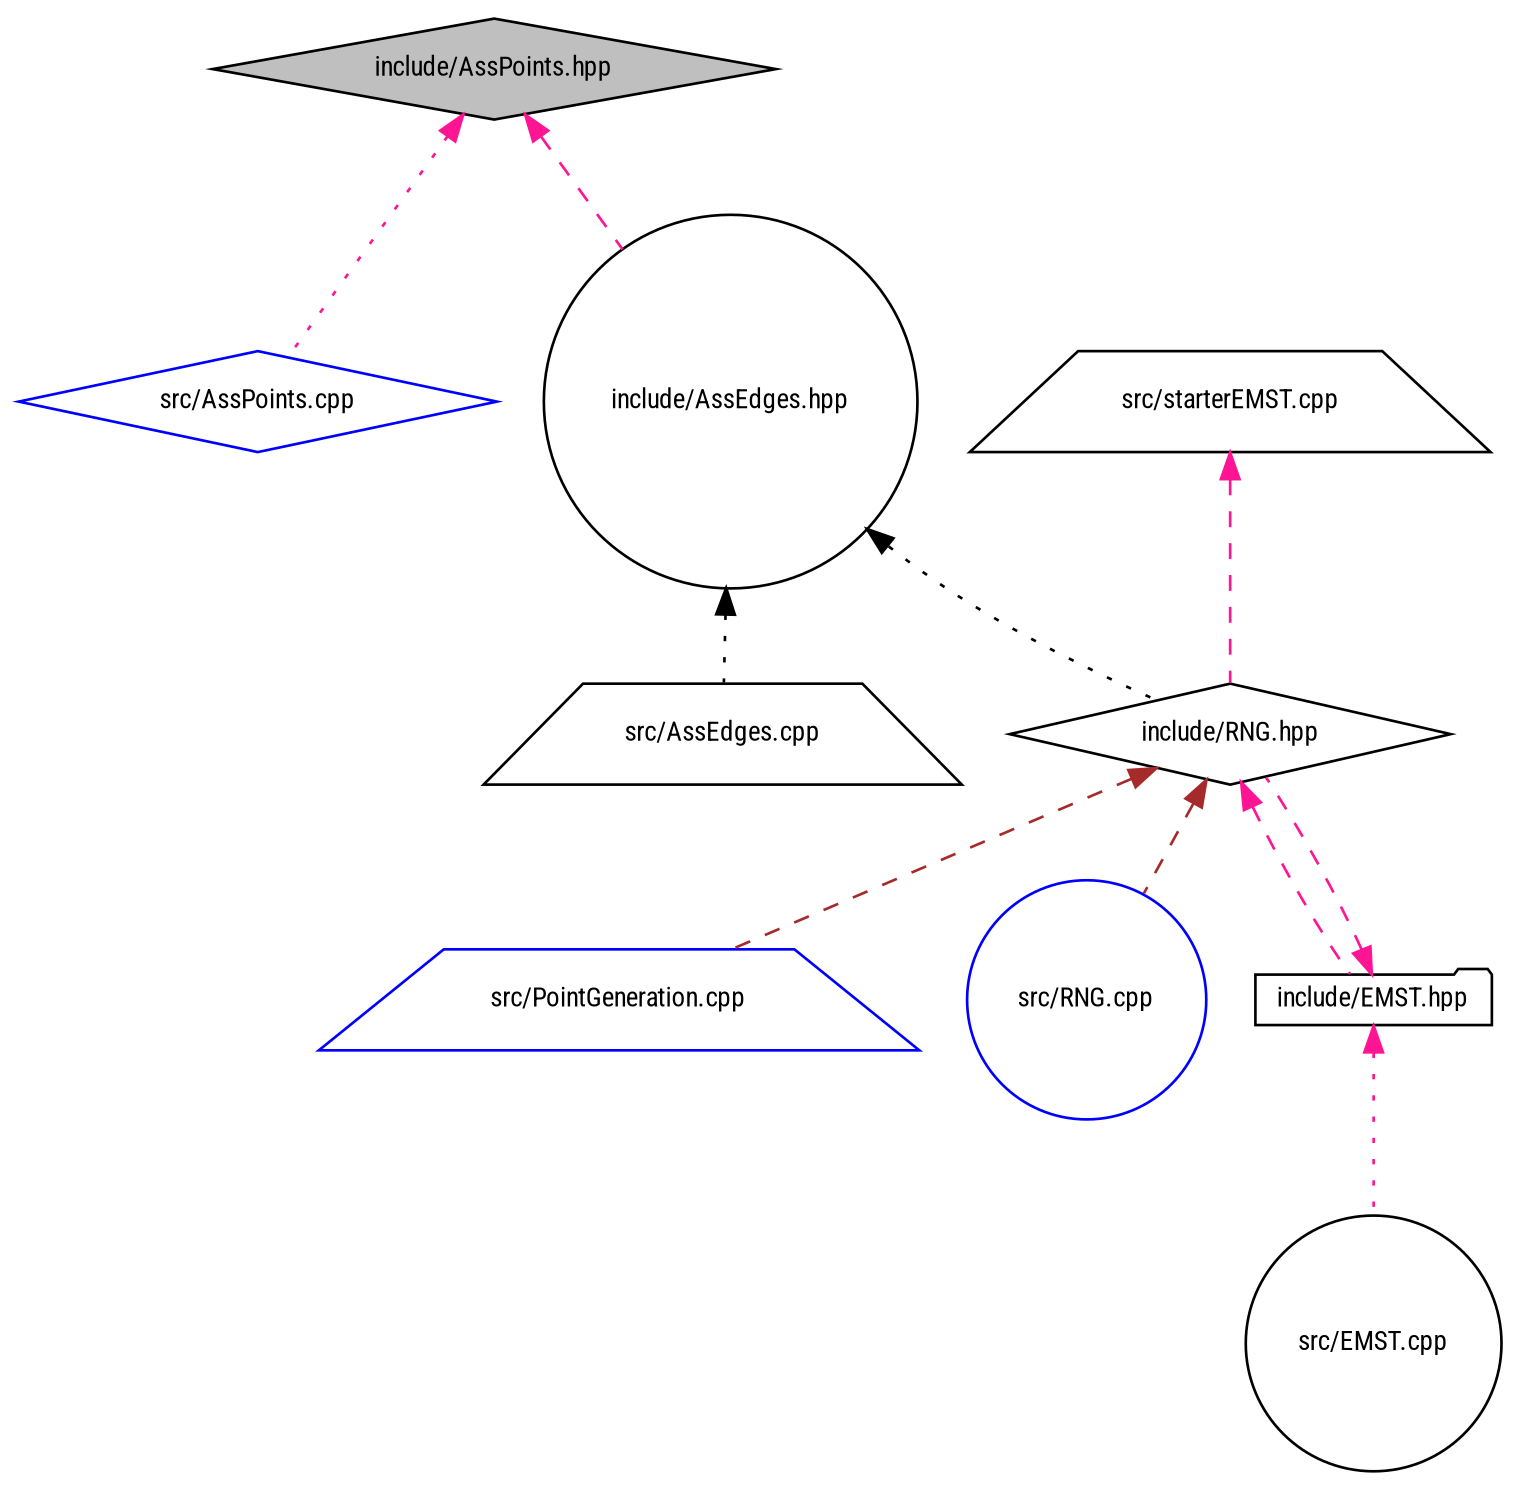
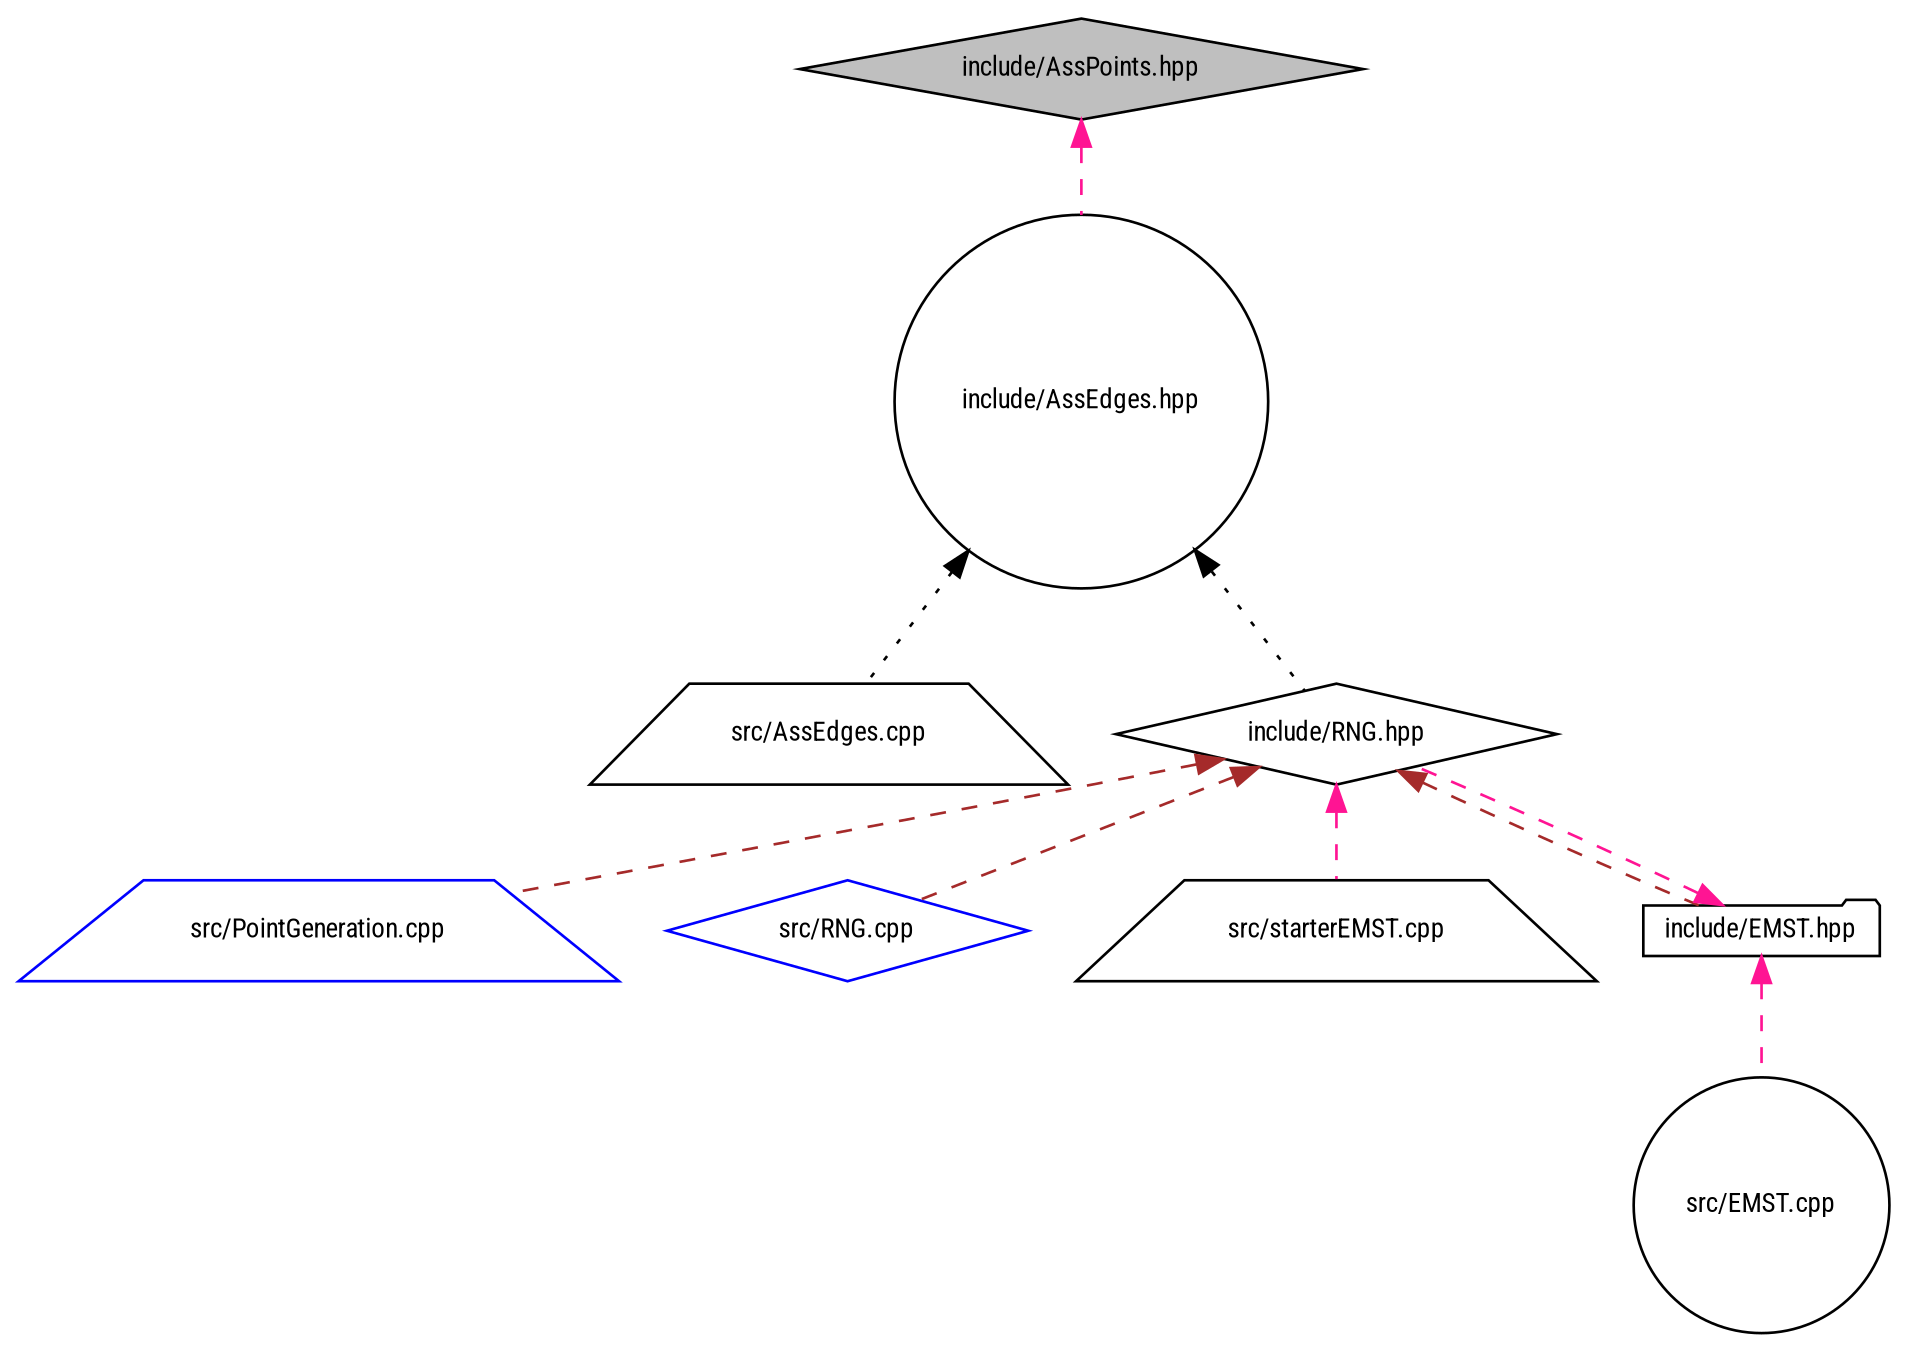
(258, 402) -> none
(1230, 581) -> (1336, 846)
(1298, 892) -> (1560, 845)
(1087, 1000) -> (848, 931)
(1374, 1134) -> (1762, 1030)
